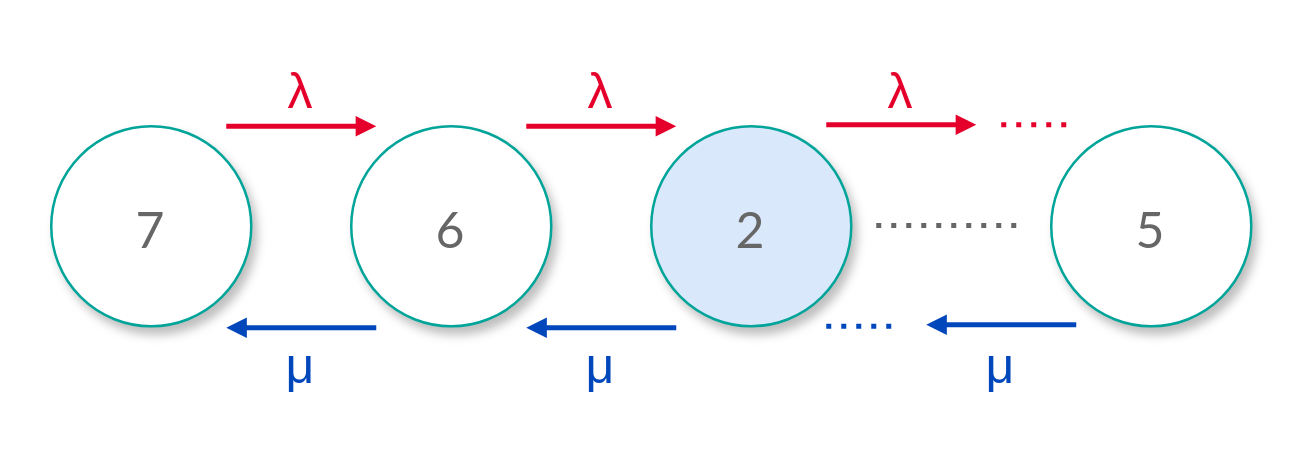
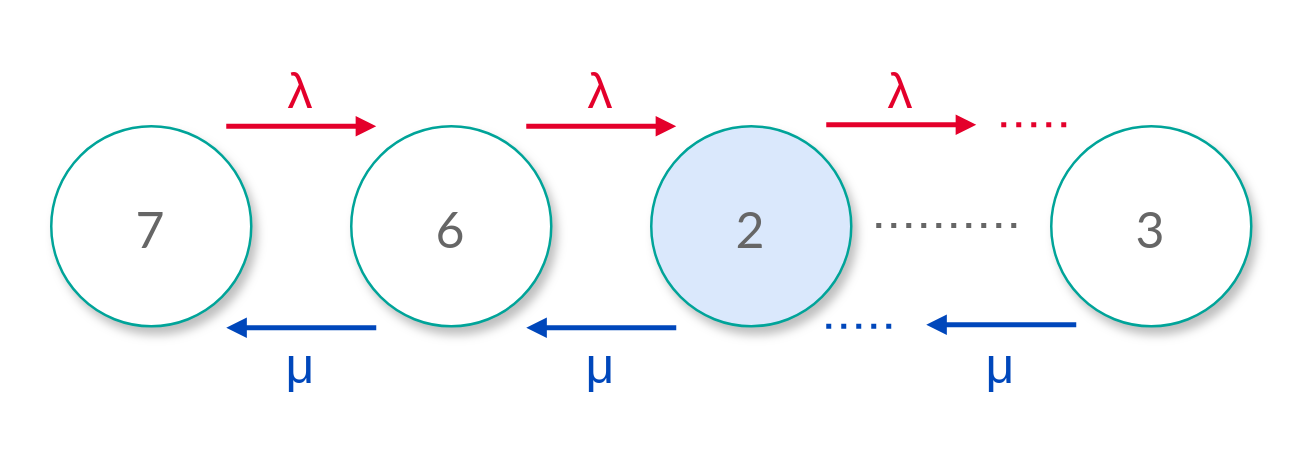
(1151, 226) -> (1151, 226)
